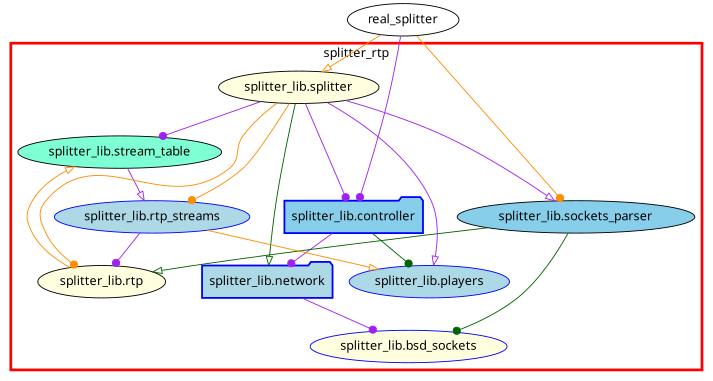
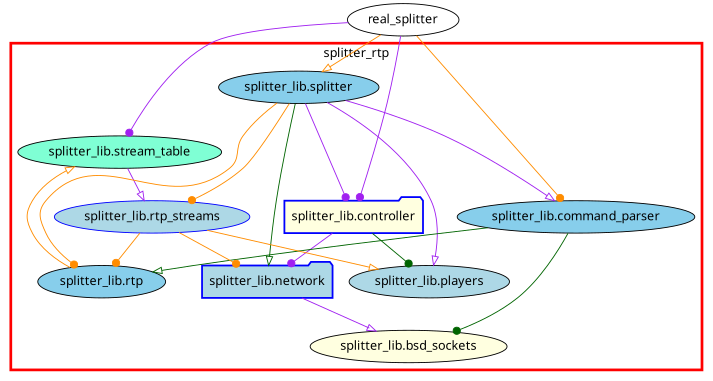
(299, 87) -> (299, 87)
(213, 118) -> (227, 37)
(354, 217) -> (354, 217)
(576, 217) -> (576, 217)
(129, 246) -> (129, 246)
none -> (206, 247)
(102, 282) -> (102, 282)
(429, 282) -> (429, 282)
(336, 313) -> (336, 313)
(409, 346) -> (409, 346)
